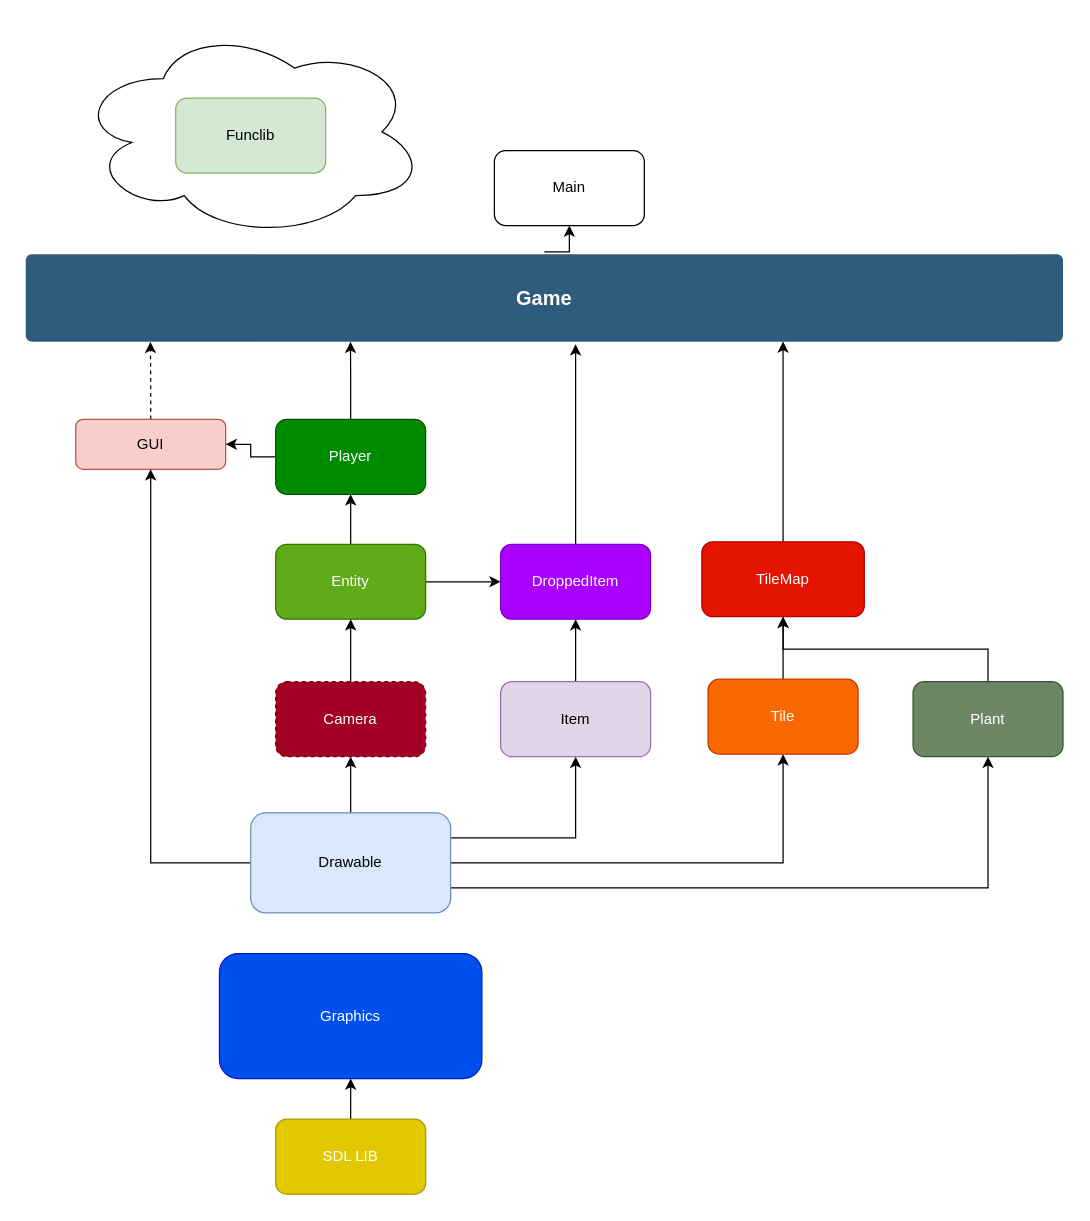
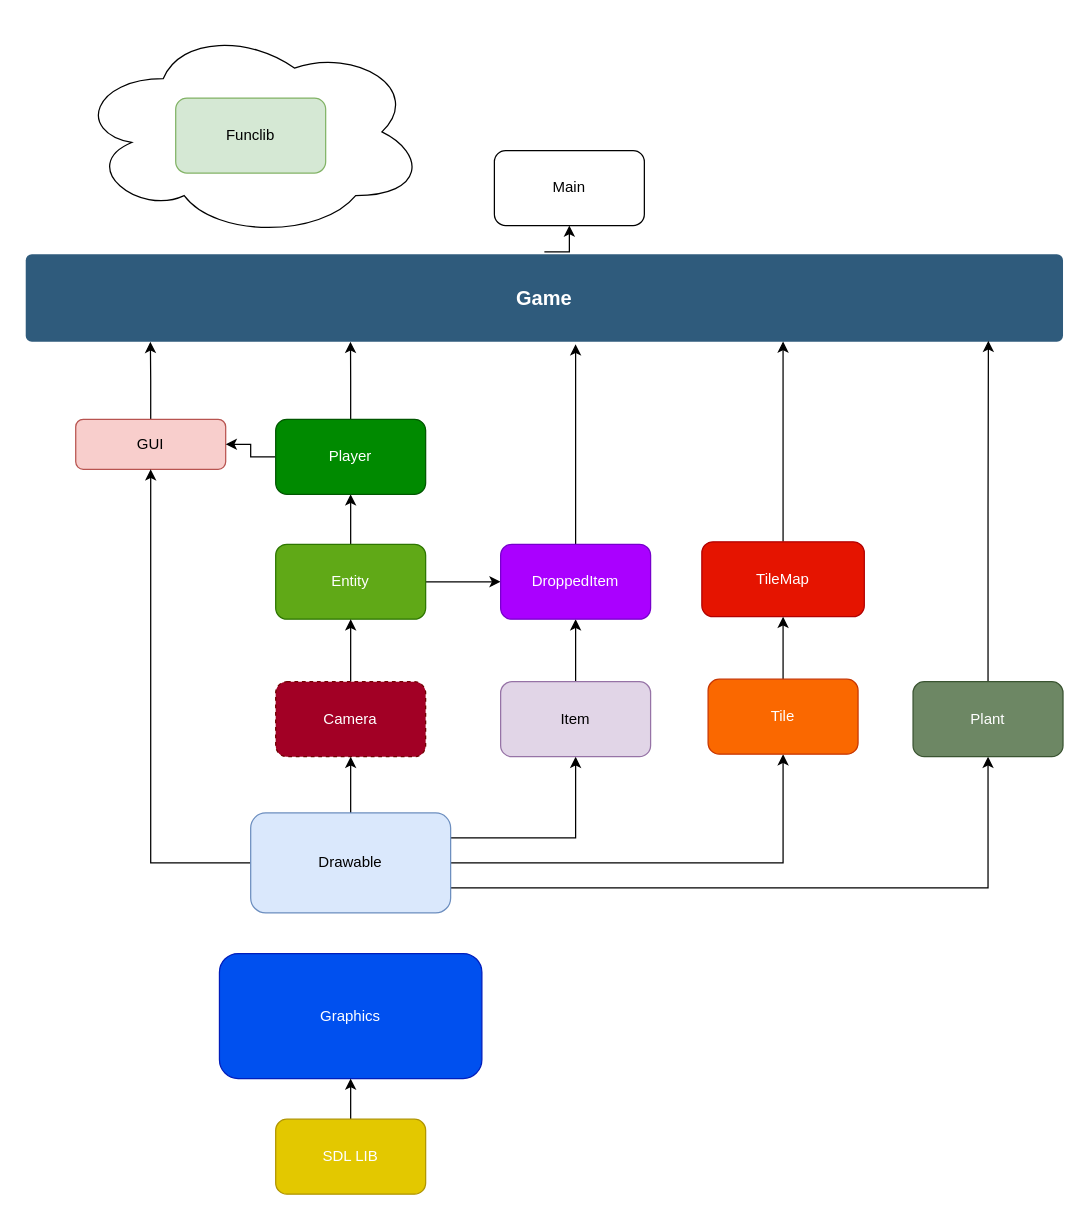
(151, 384) -> (151, 384)
(888, 649) -> (988, 500)
